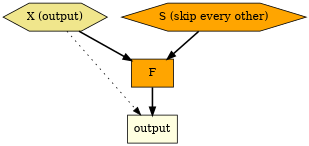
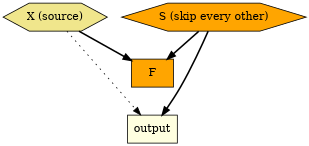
(55, 17) -> (55, 17)
(152, 97) -> (189, 71)
